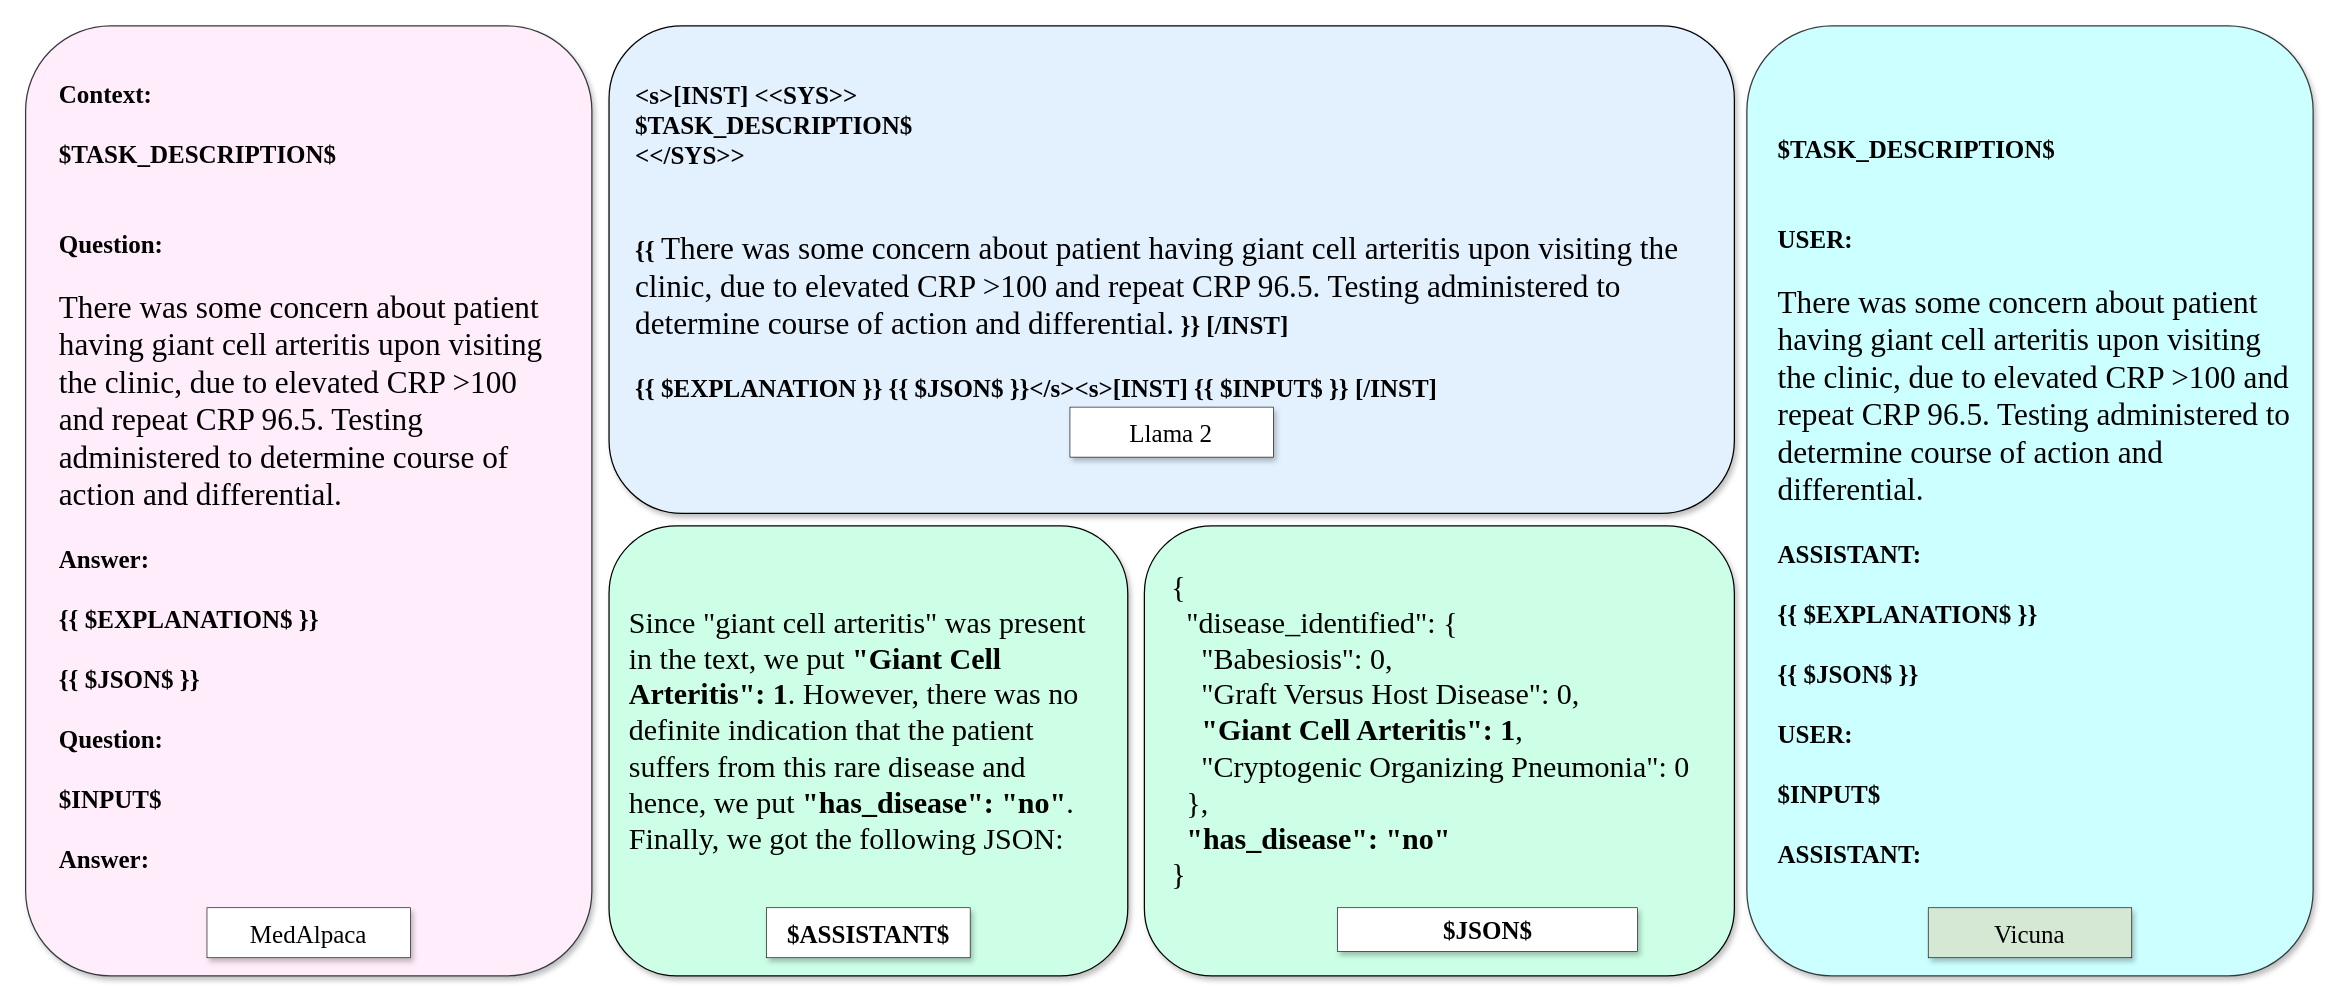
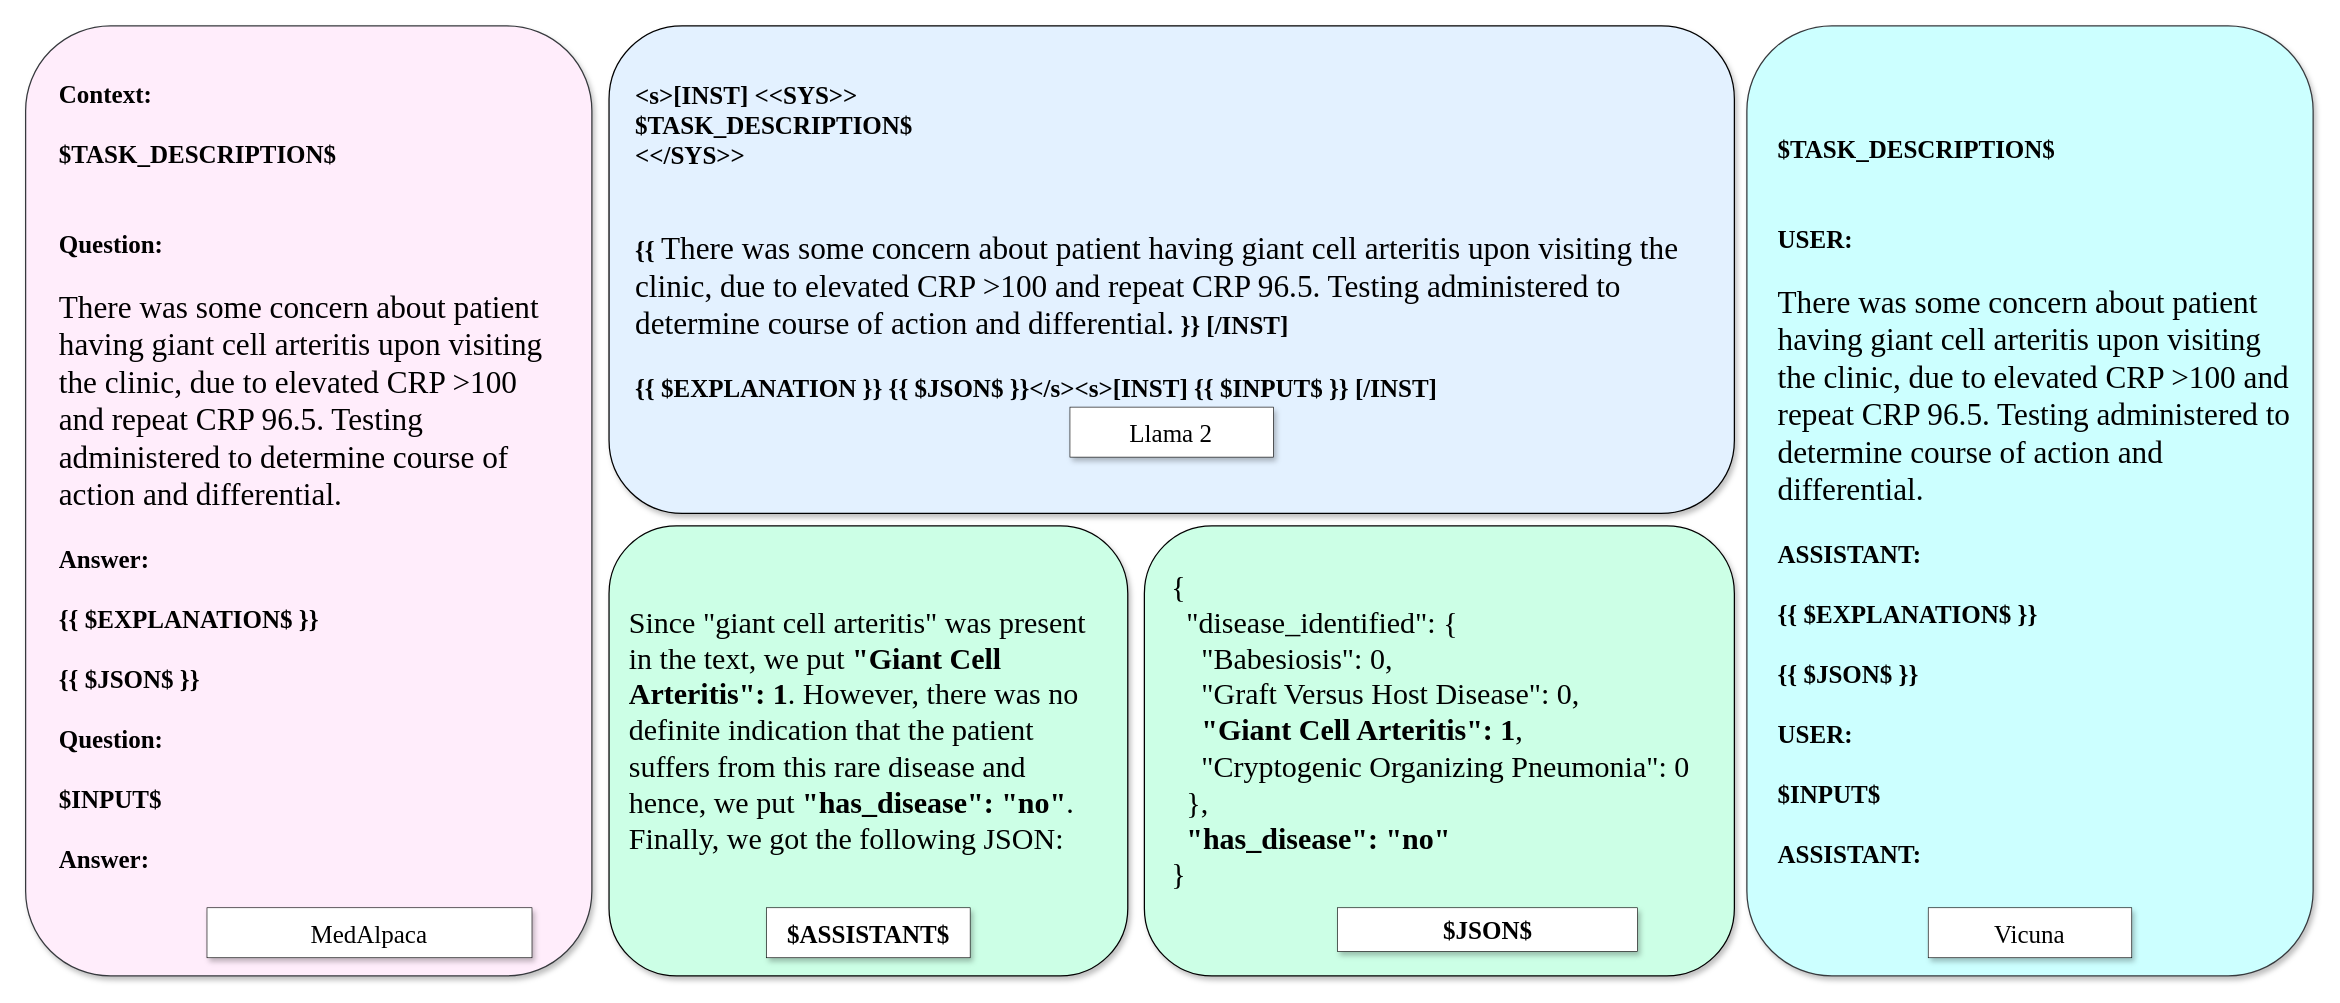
(309, 933) -> (369, 933)
(2030, 933) -> (2030, 933)
